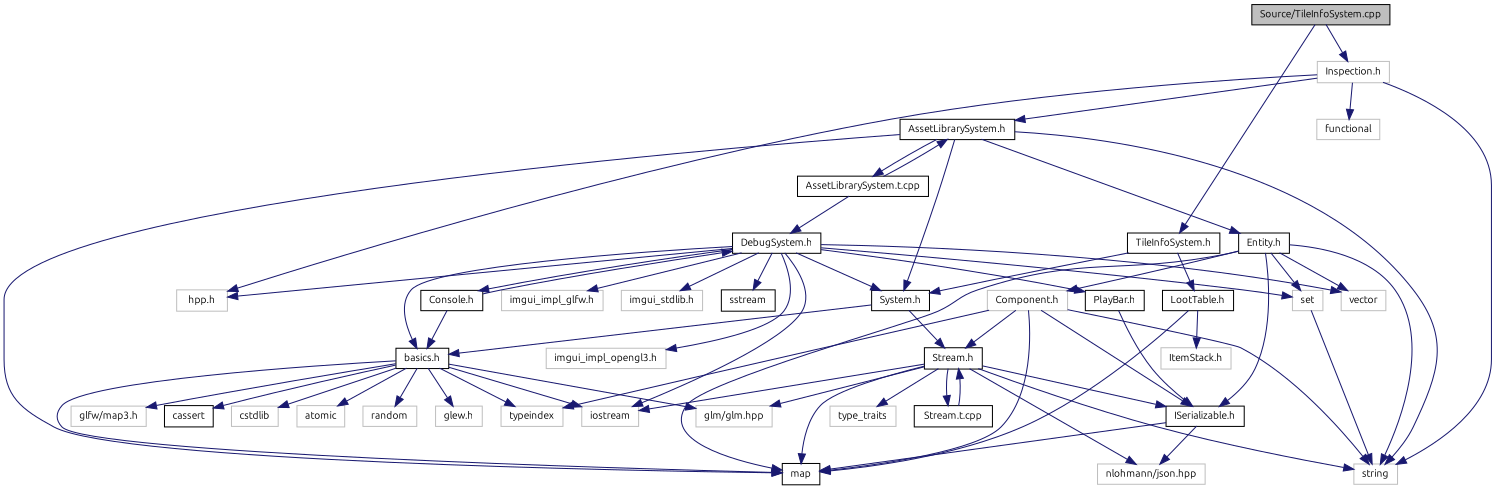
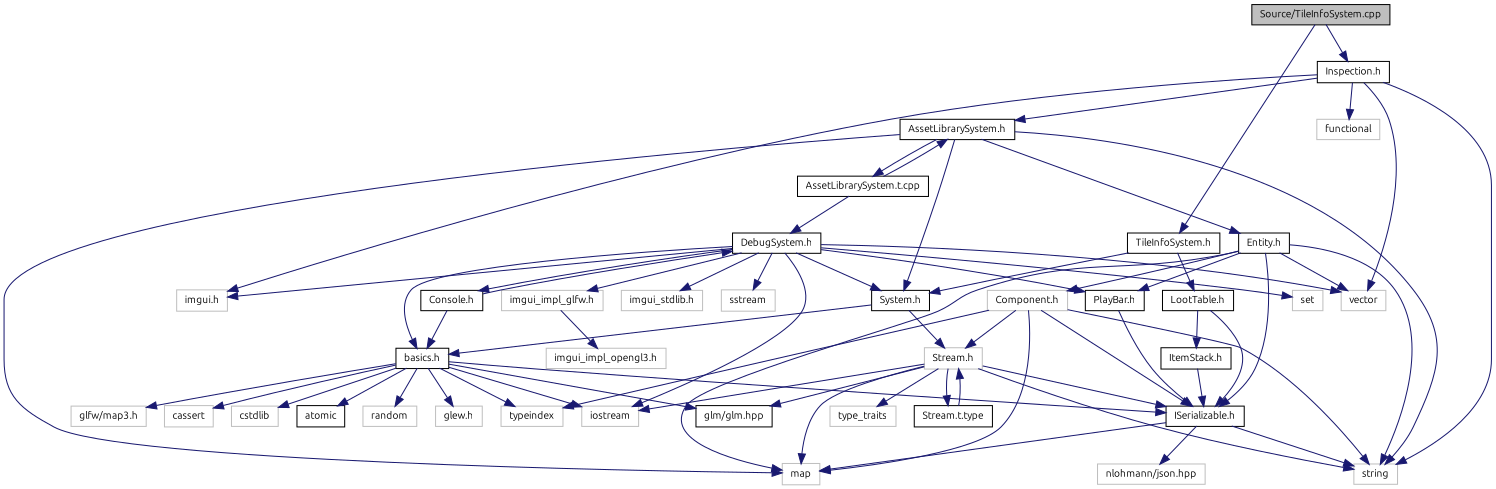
(1353, 72) -> (1353, 72)
none -> (1396, 179)
(1283, 268) -> (1208, 265)
(202, 301) -> (202, 301)
(748, 301) -> (748, 301)
(761, 326) -> (576, 326)
(953, 358) -> (953, 358)
(1196, 358) -> (1196, 358)
none -> (1200, 382)
(1340, 382) -> (1288, 444)
(1041, 409) -> none
(57, 415) -> (749, 385)
(189, 416) -> (189, 416)
(321, 416) -> (321, 416)
(734, 416) -> (734, 416)
(953, 416) -> (953, 416)
(1025, 426) -> (1242, 357)
(801, 474) -> (801, 474)
